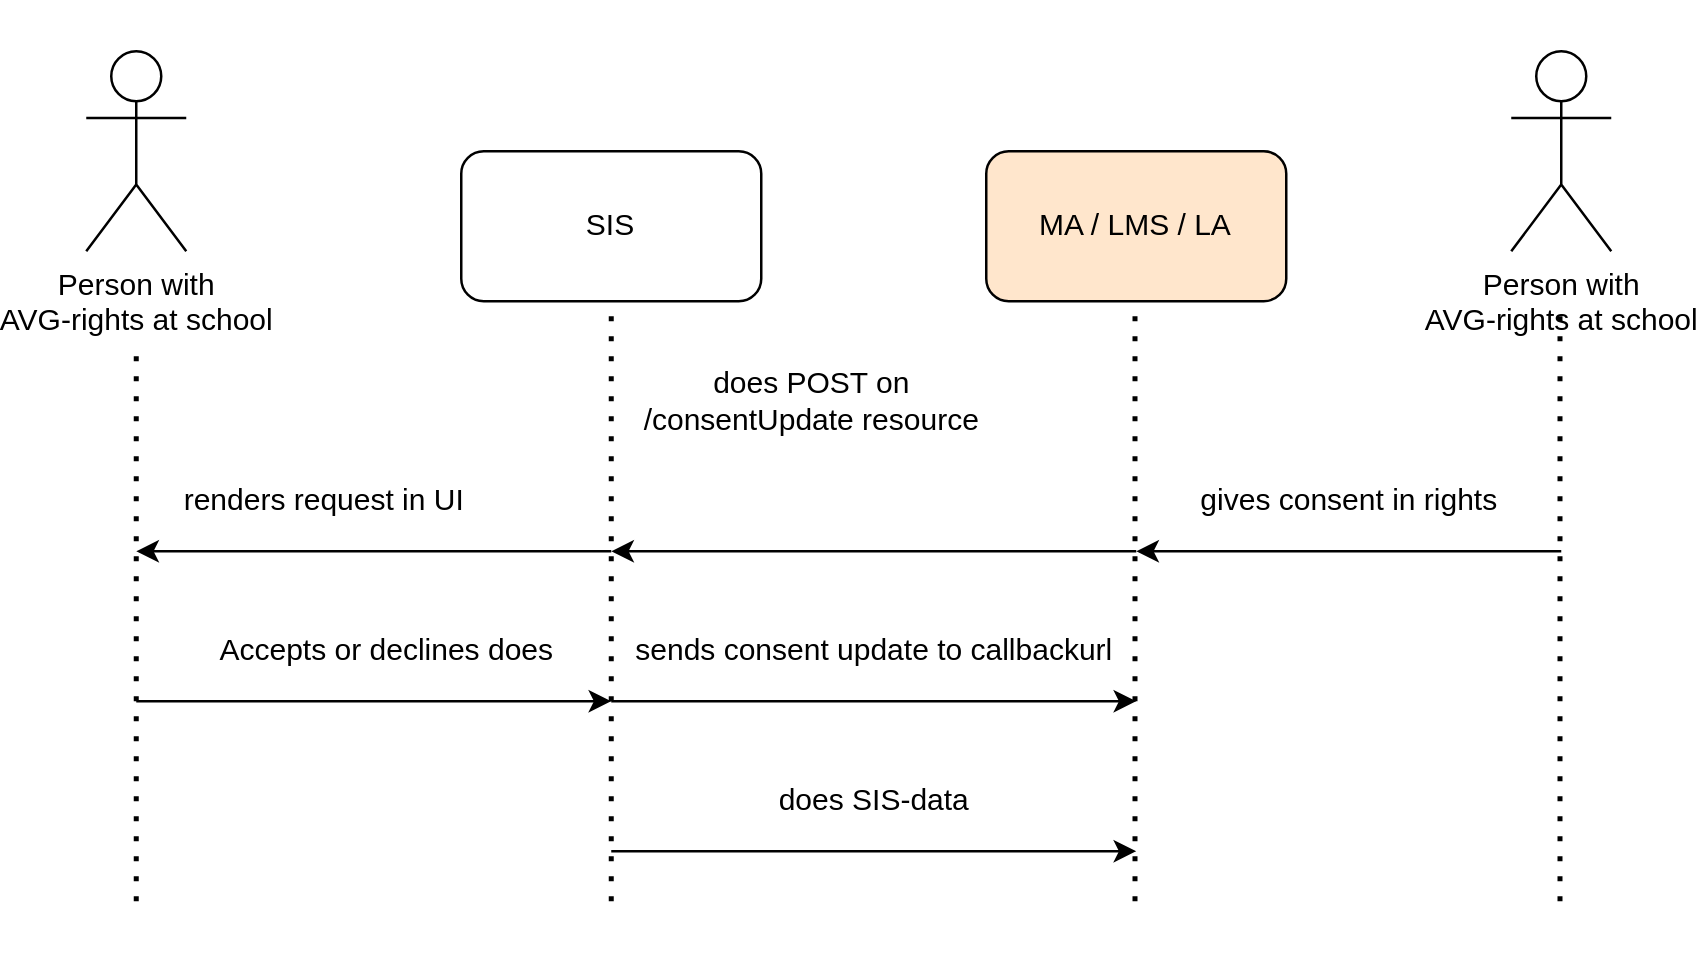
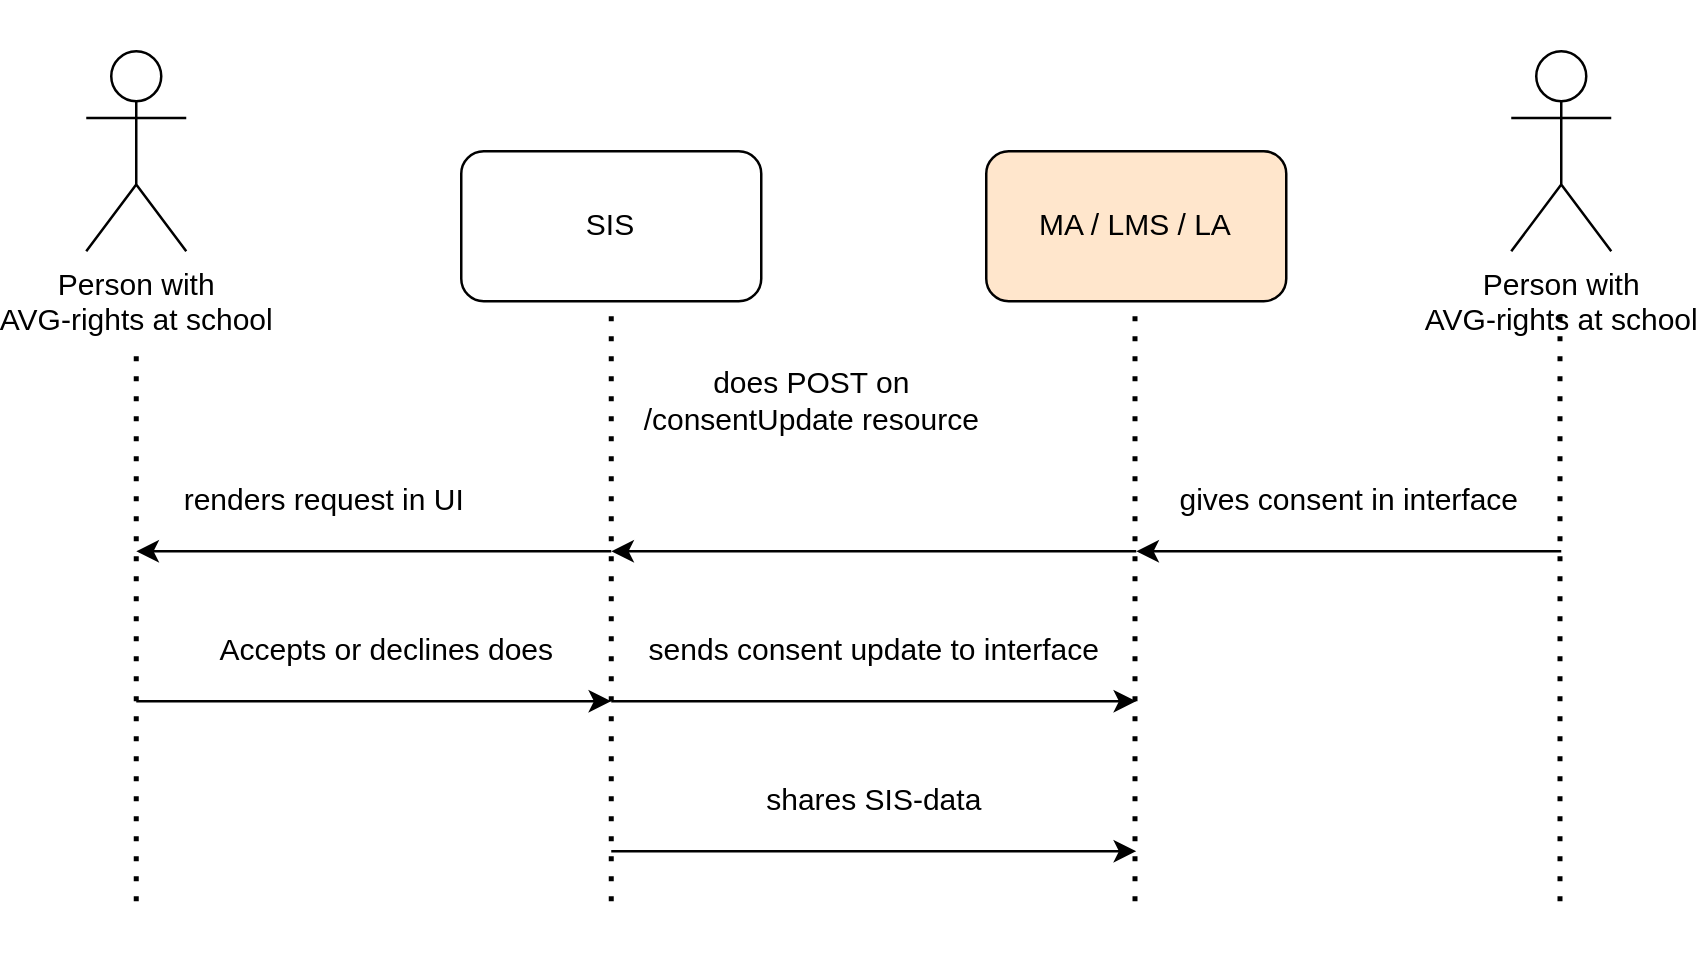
(1350, 501) -> (1350, 501)
(875, 651) -> (875, 651)
(875, 801) -> (875, 801)
